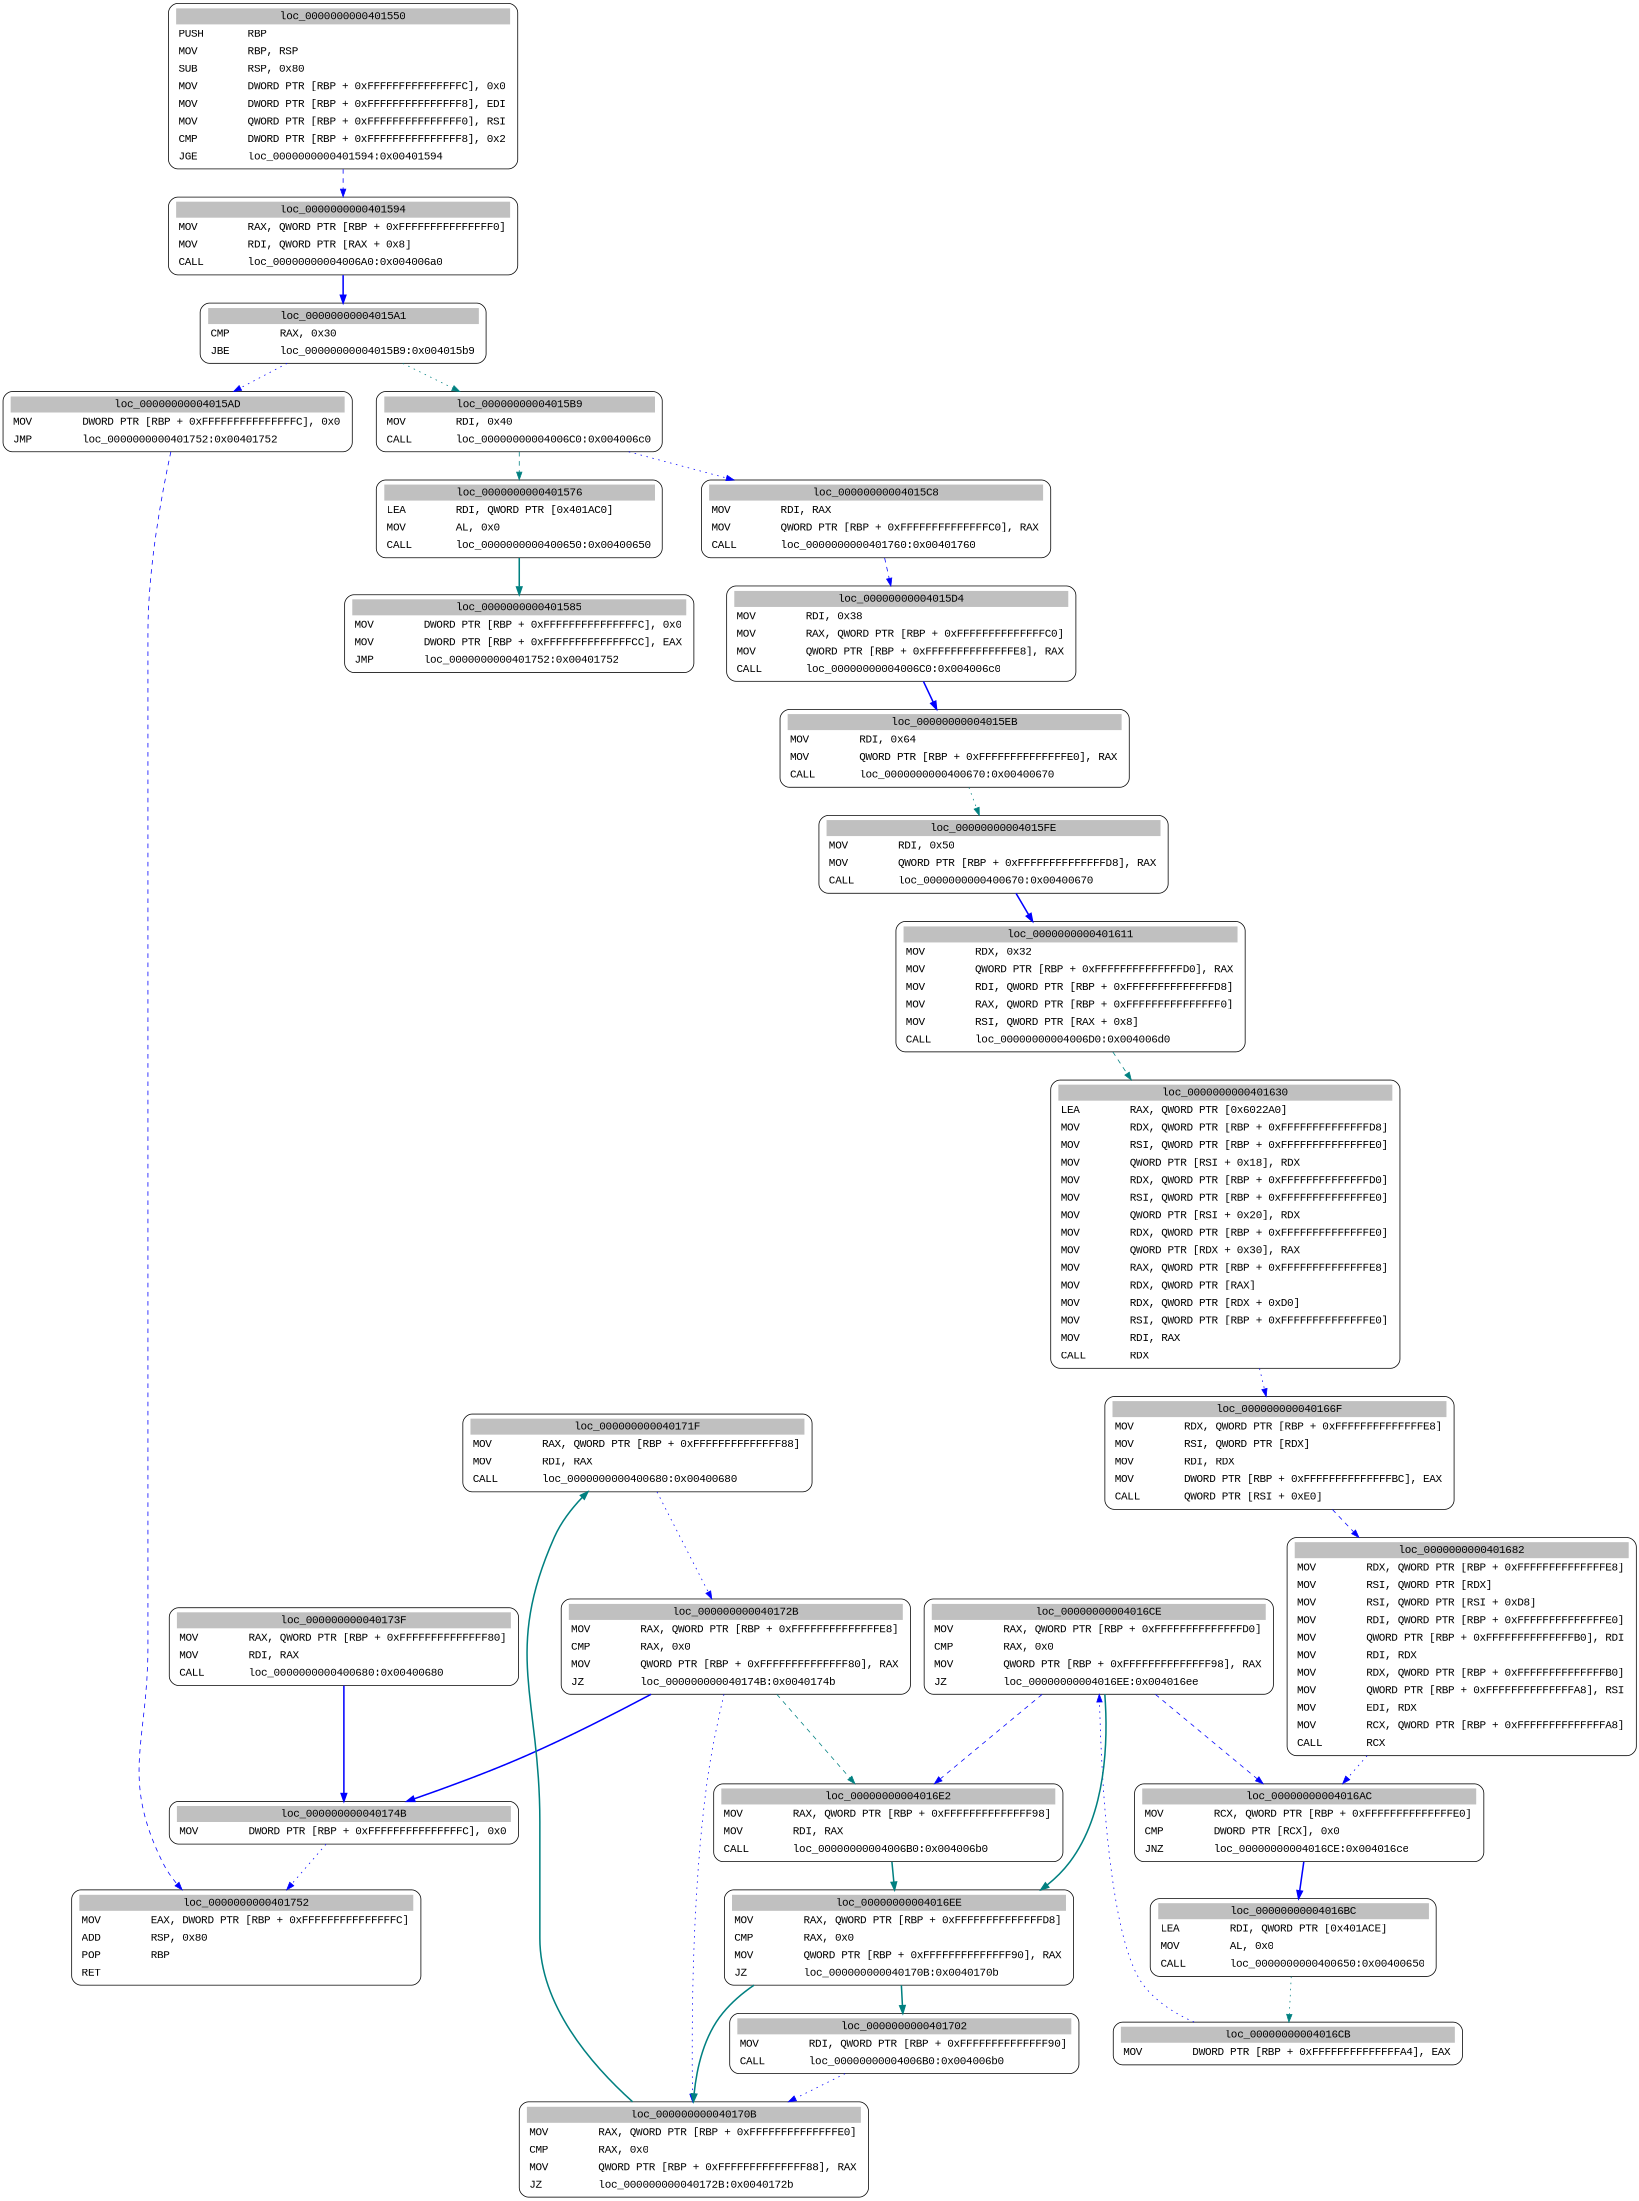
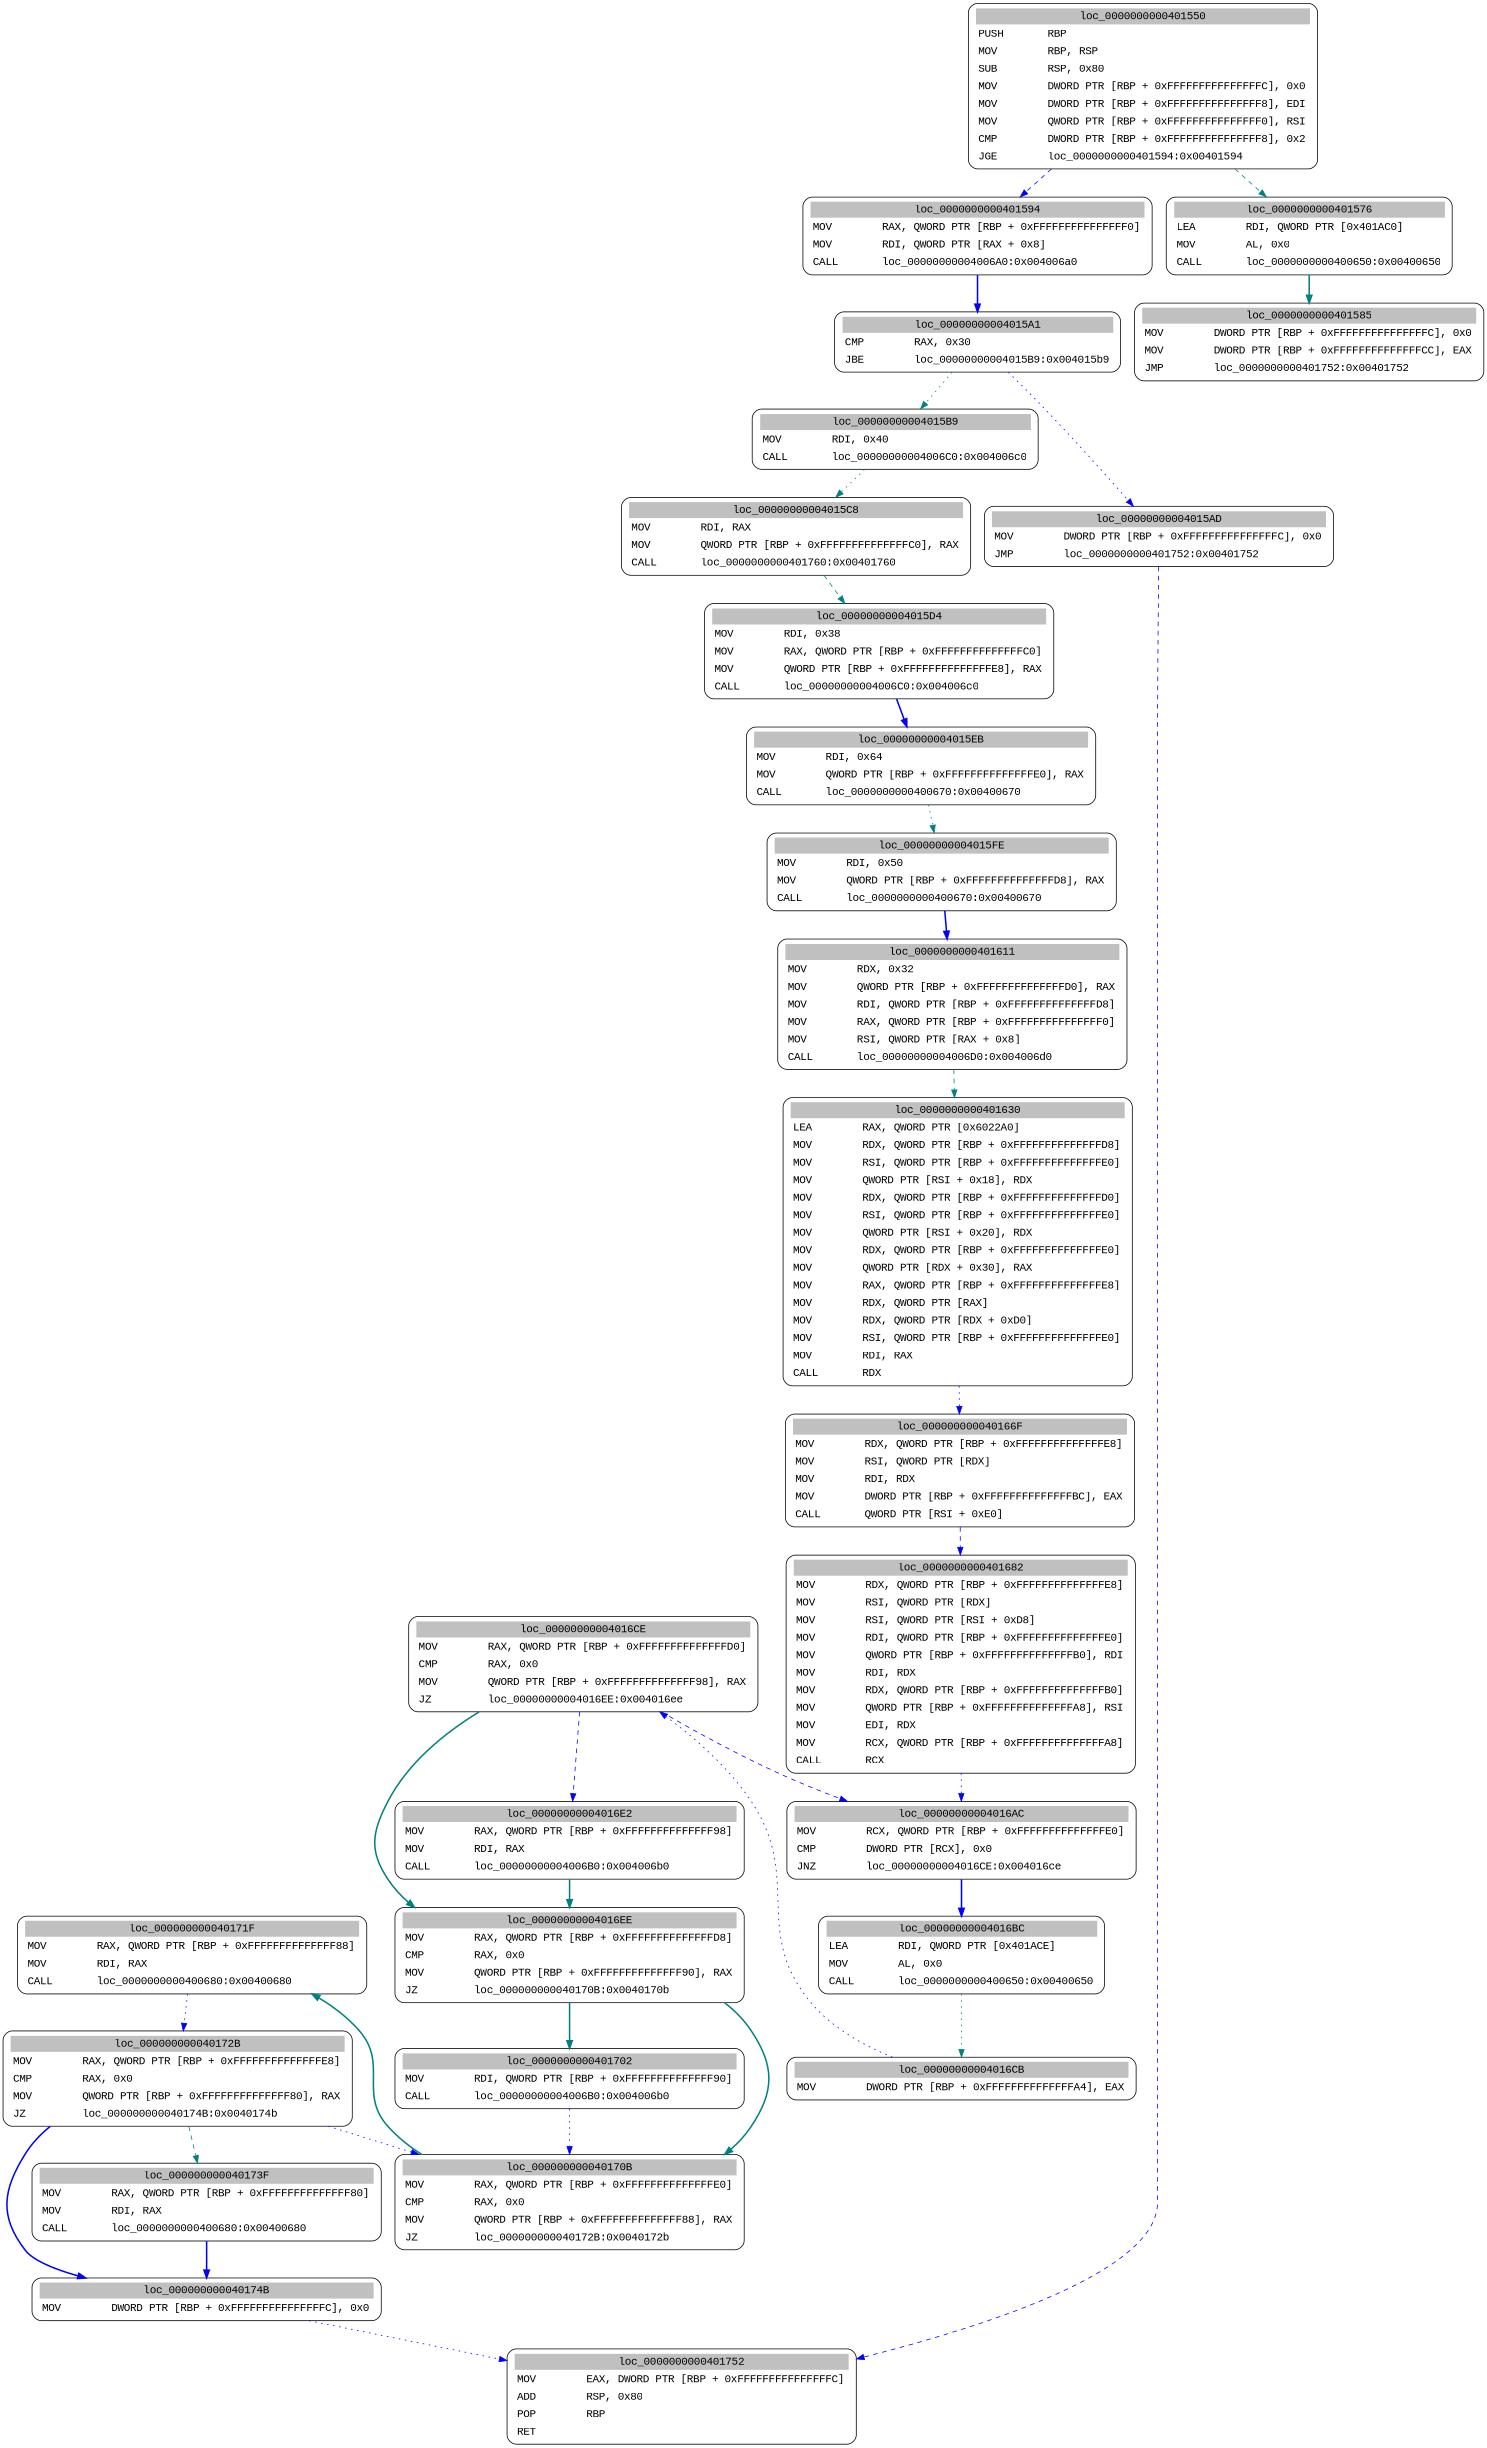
(519, 462) -> (1248, 180)
(678, 465) -> (853, 481)
(887, 568) -> (832, 586)
(813, 1736) -> (192, 2141)
